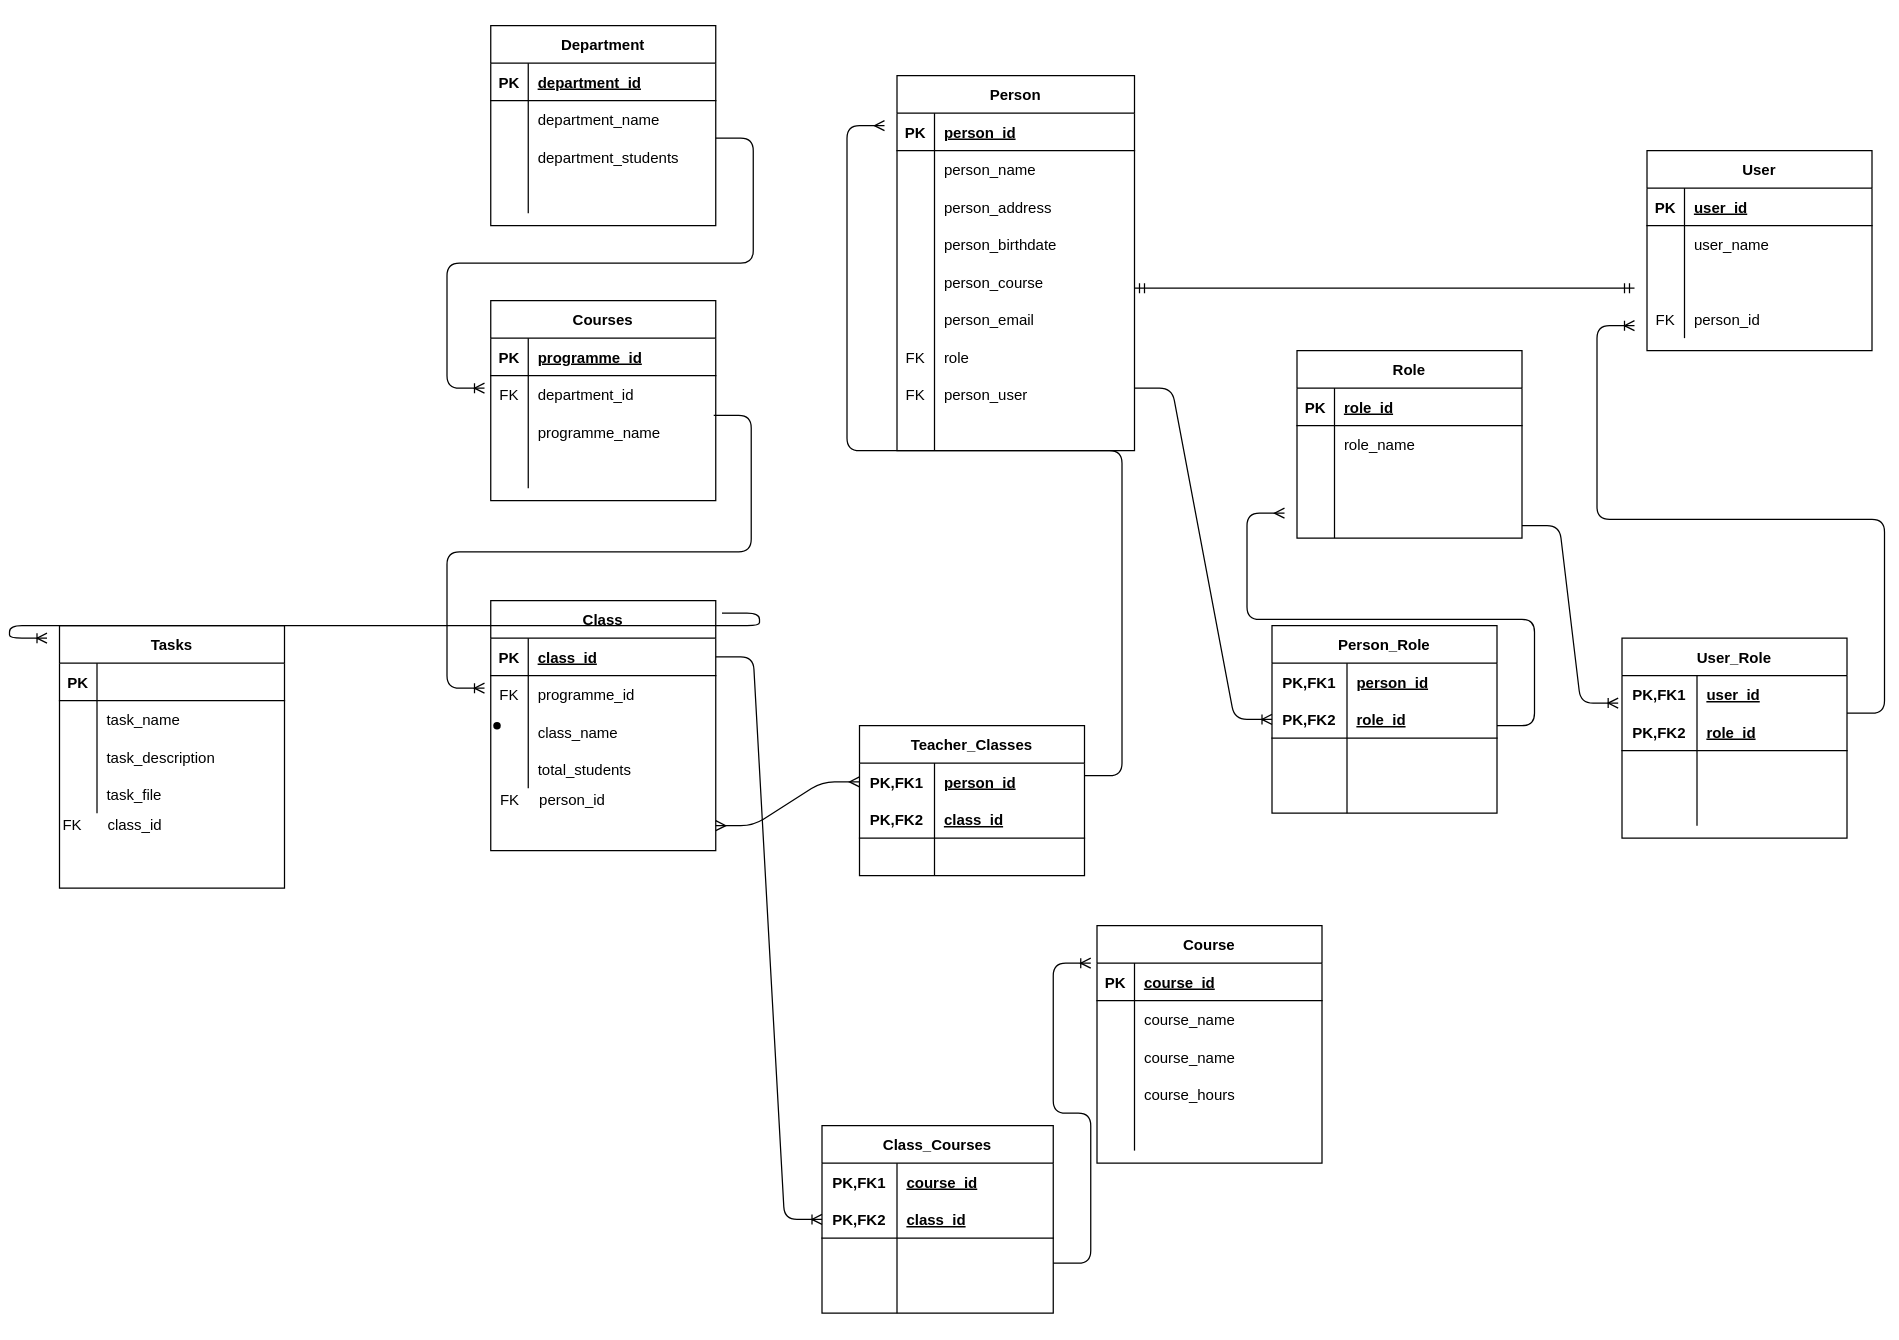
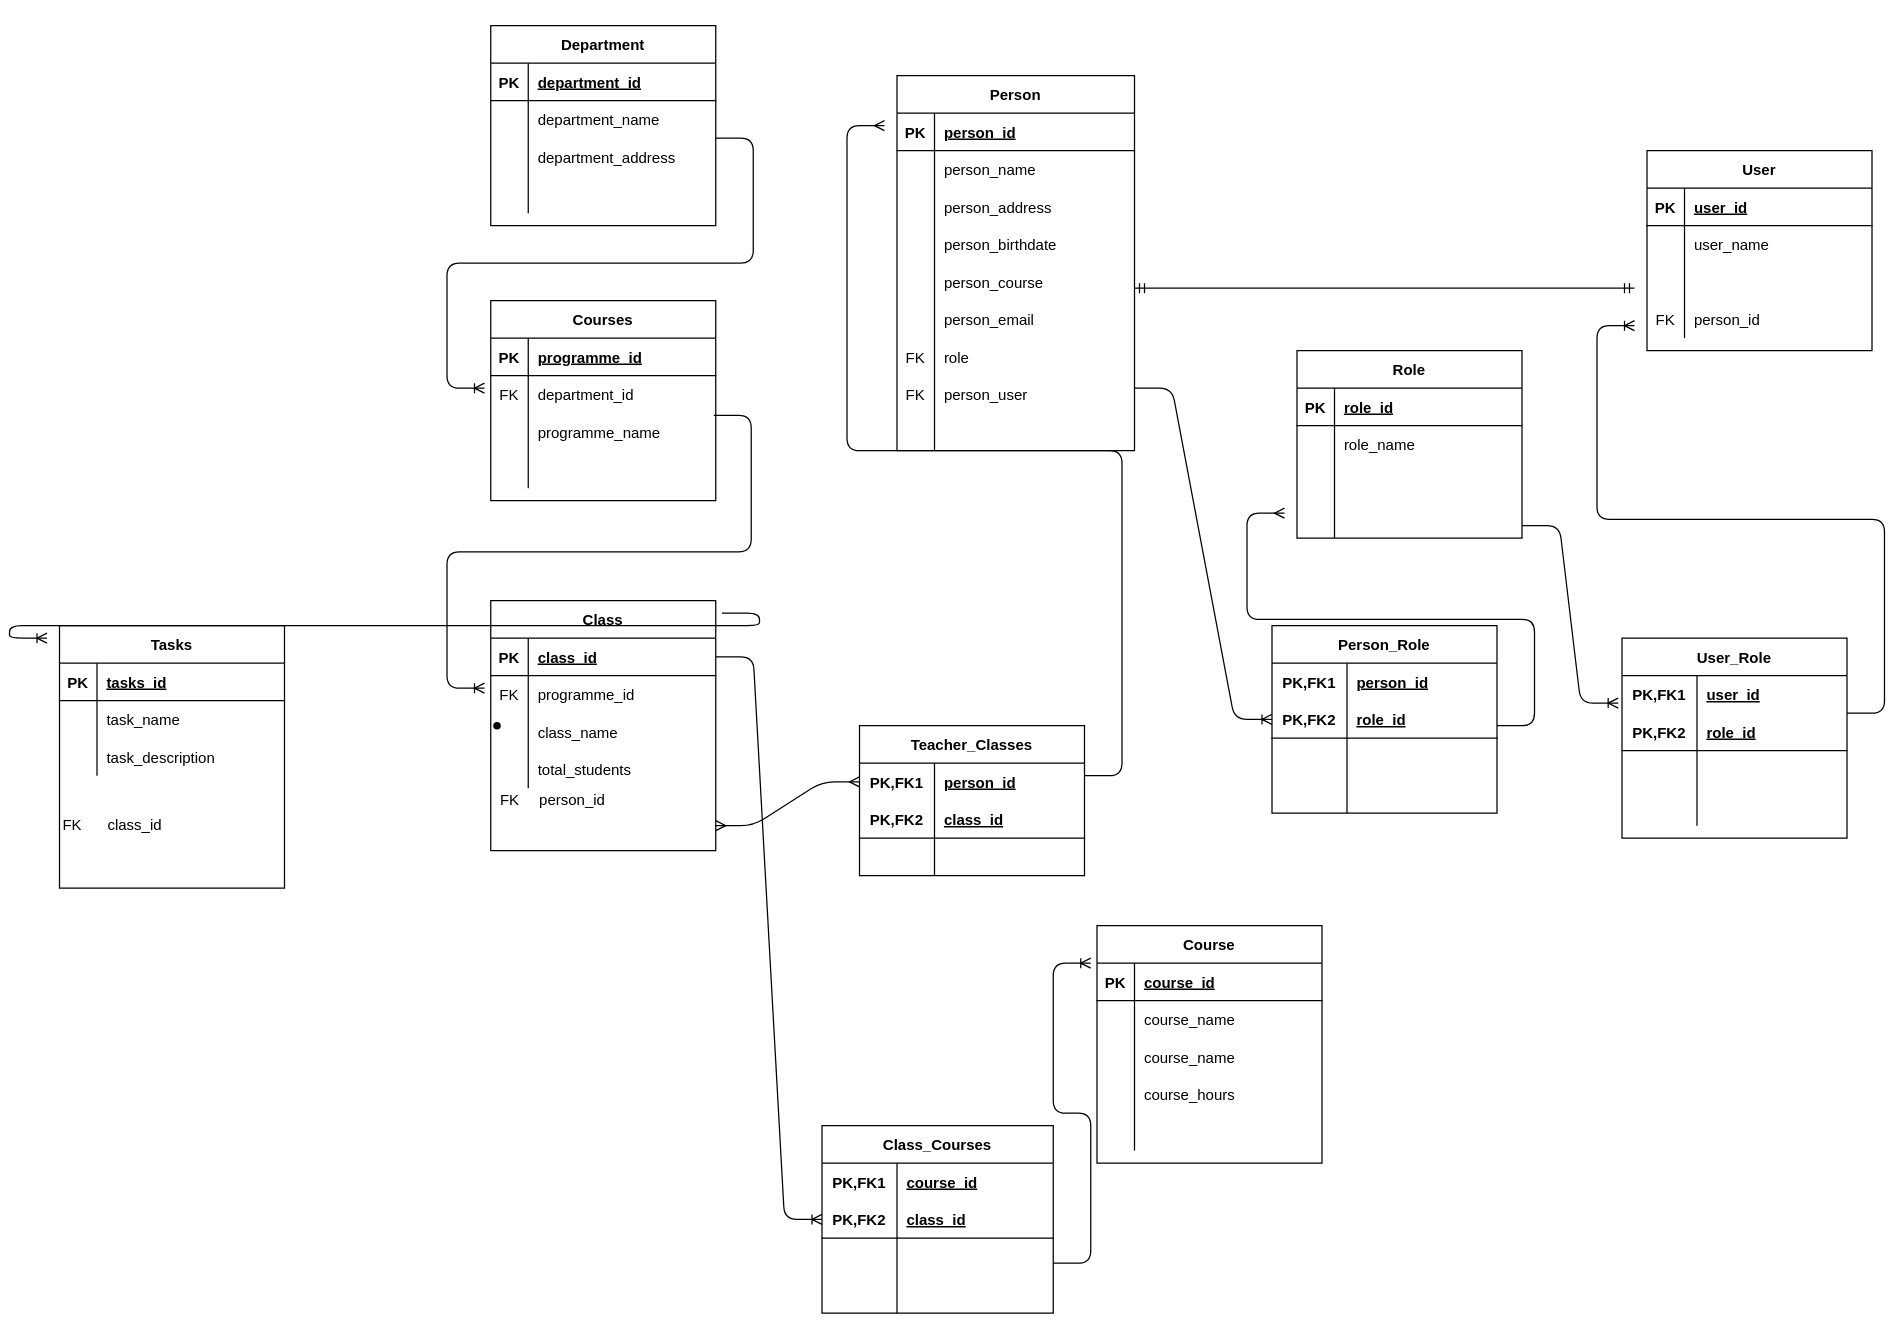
(617, 158) -> (613, 158)
none -> (191, 682)
(191, 794) -> none
